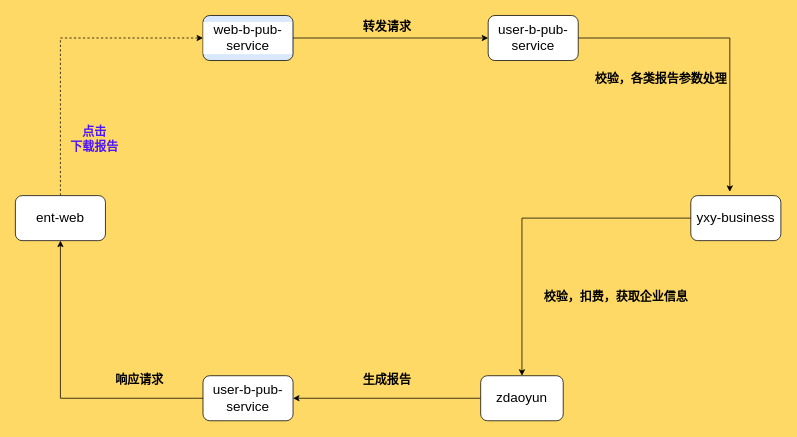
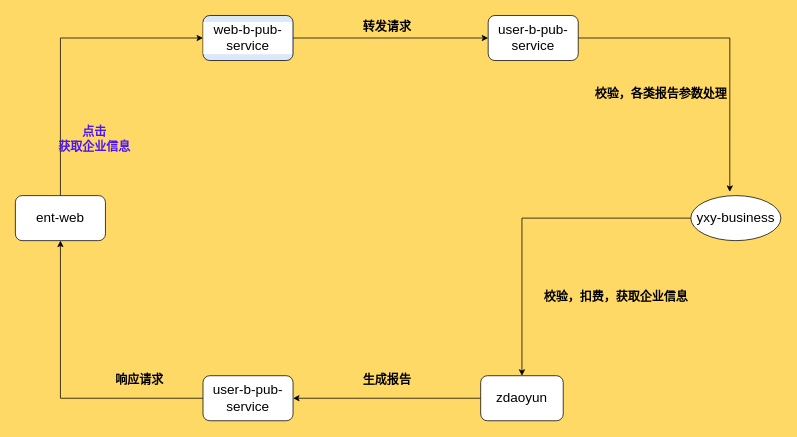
(660, 79) -> (660, 94)
(60, 115) -> (60, 115)
(95, 139) -> (95, 139)
(735, 218) -> (735, 218)
